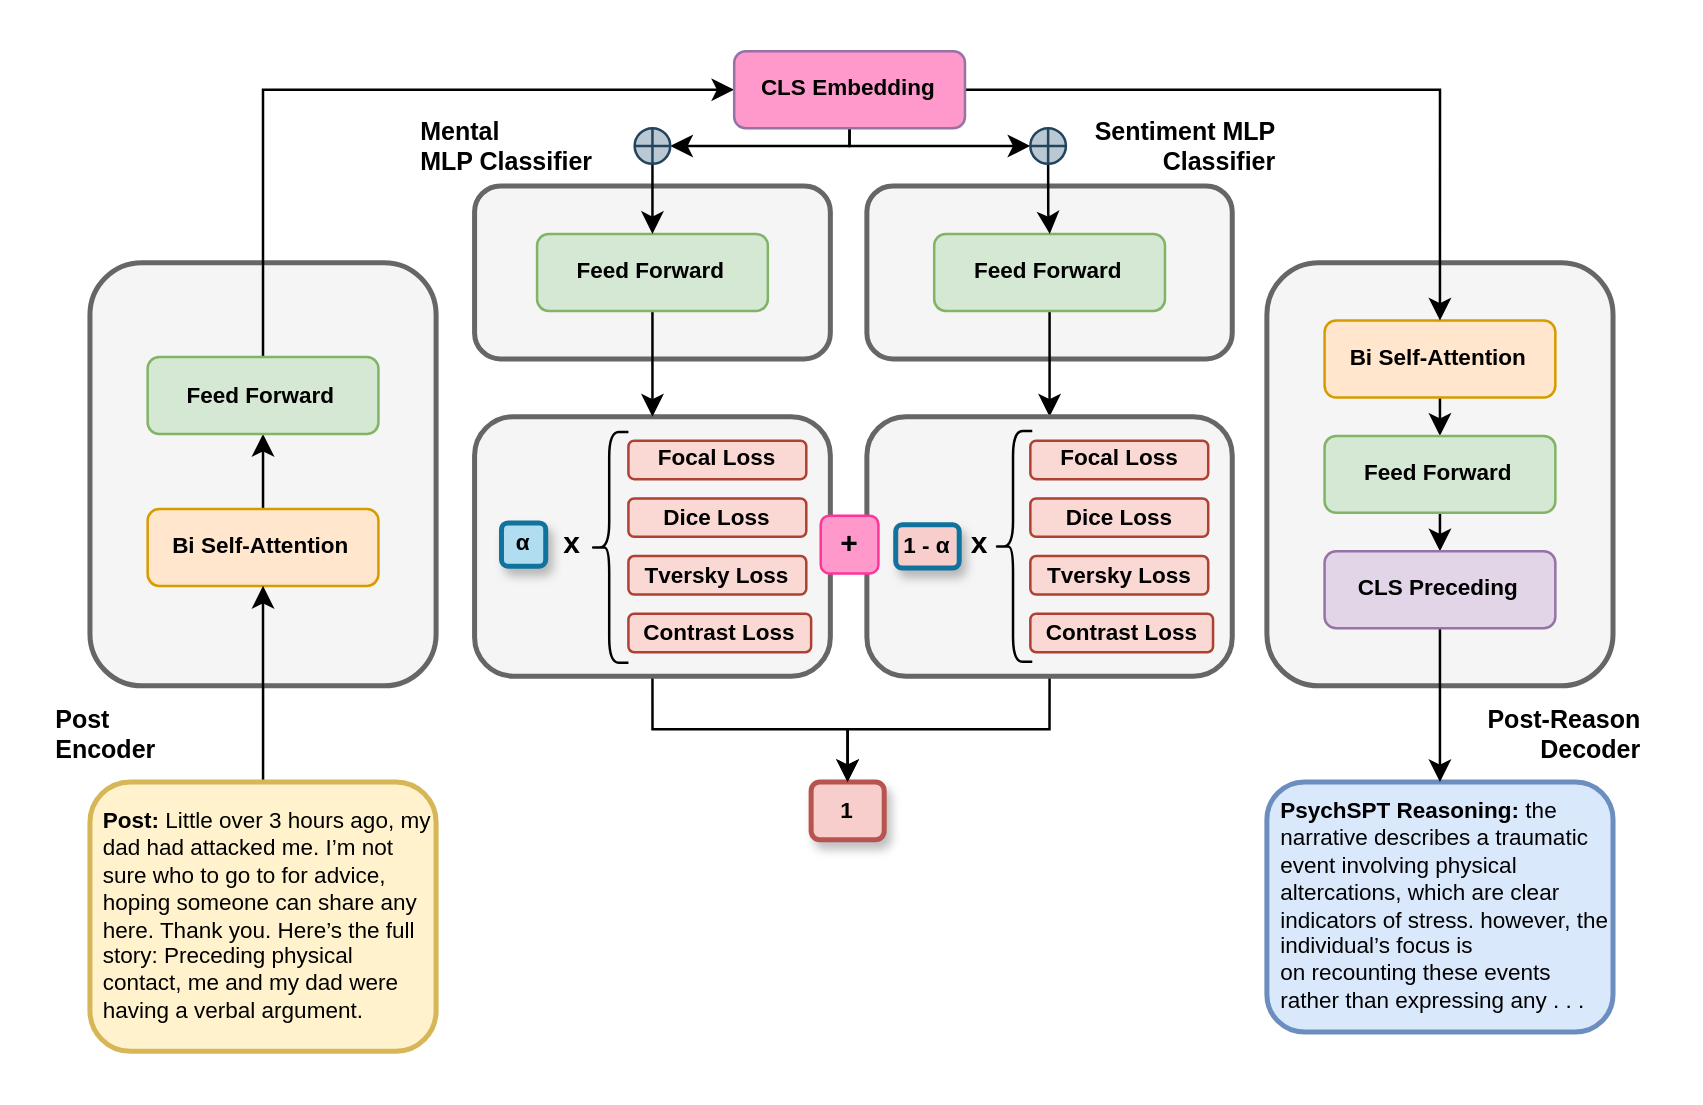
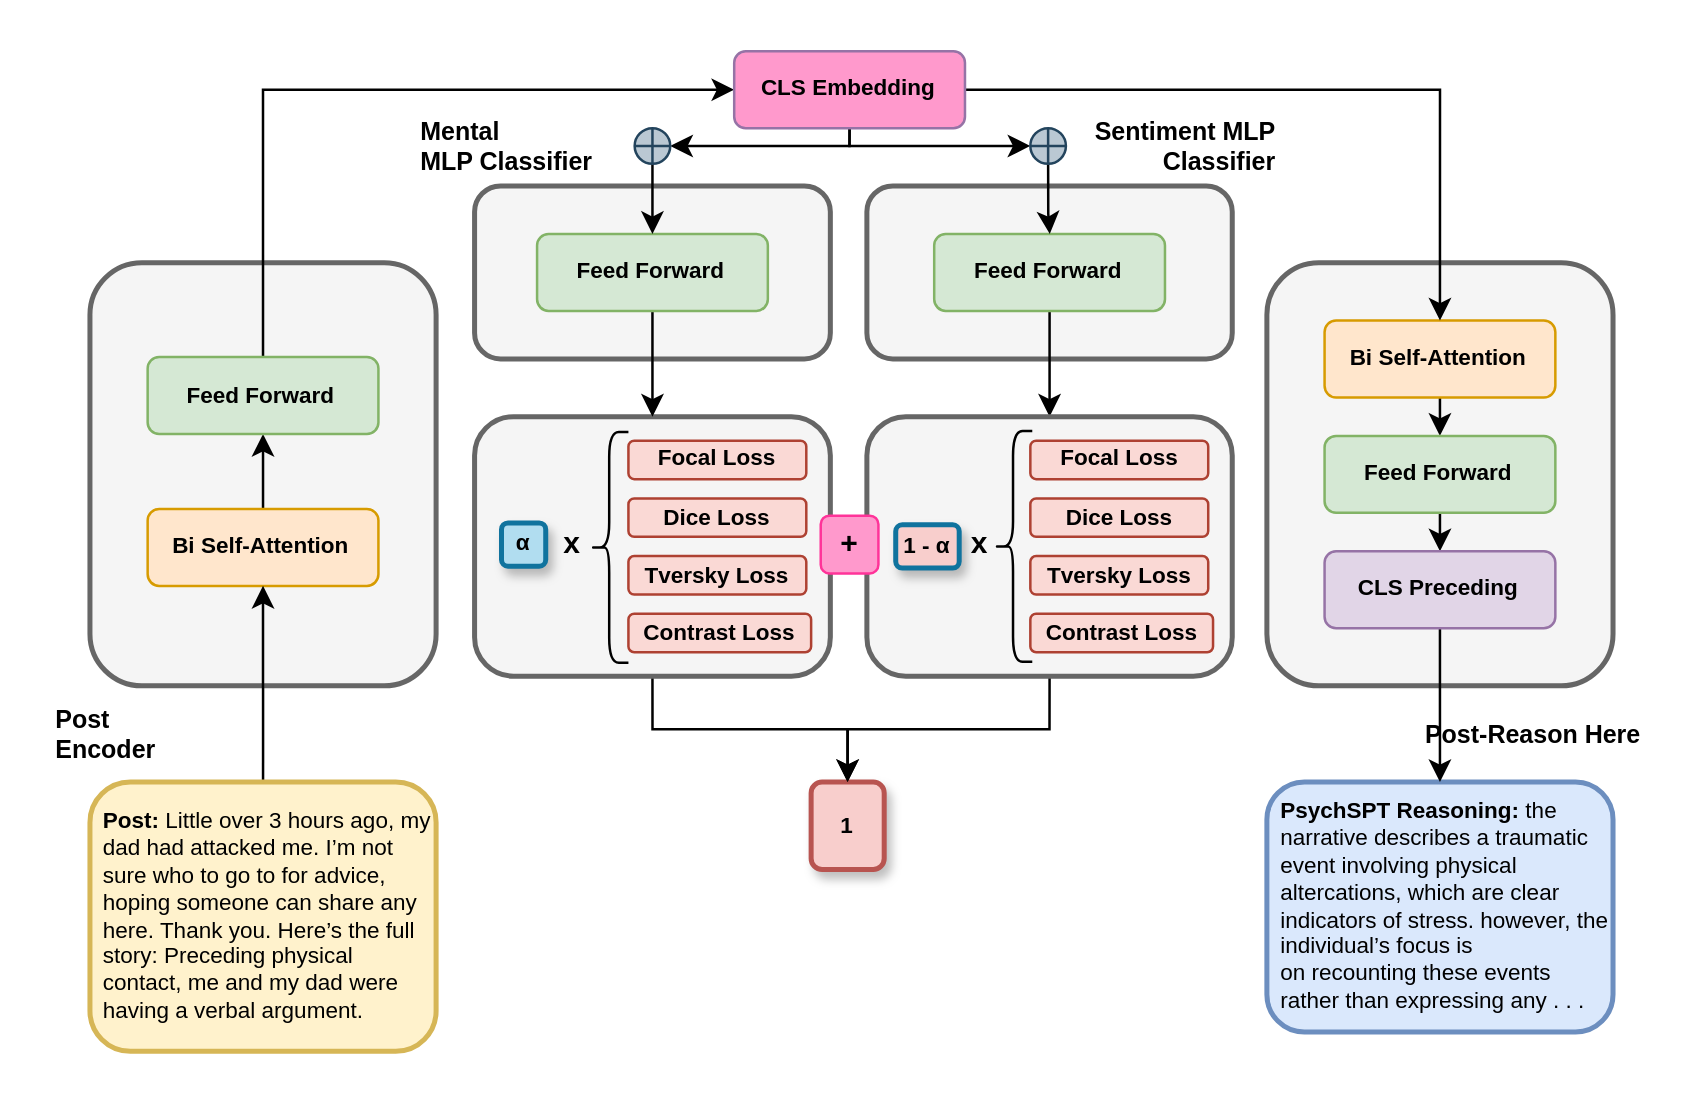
(1519, 734) -> (1533, 734)
(847, 811) -> (847, 826)
